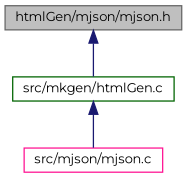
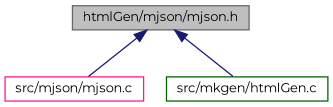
(93, 131) -> (113, 57)
